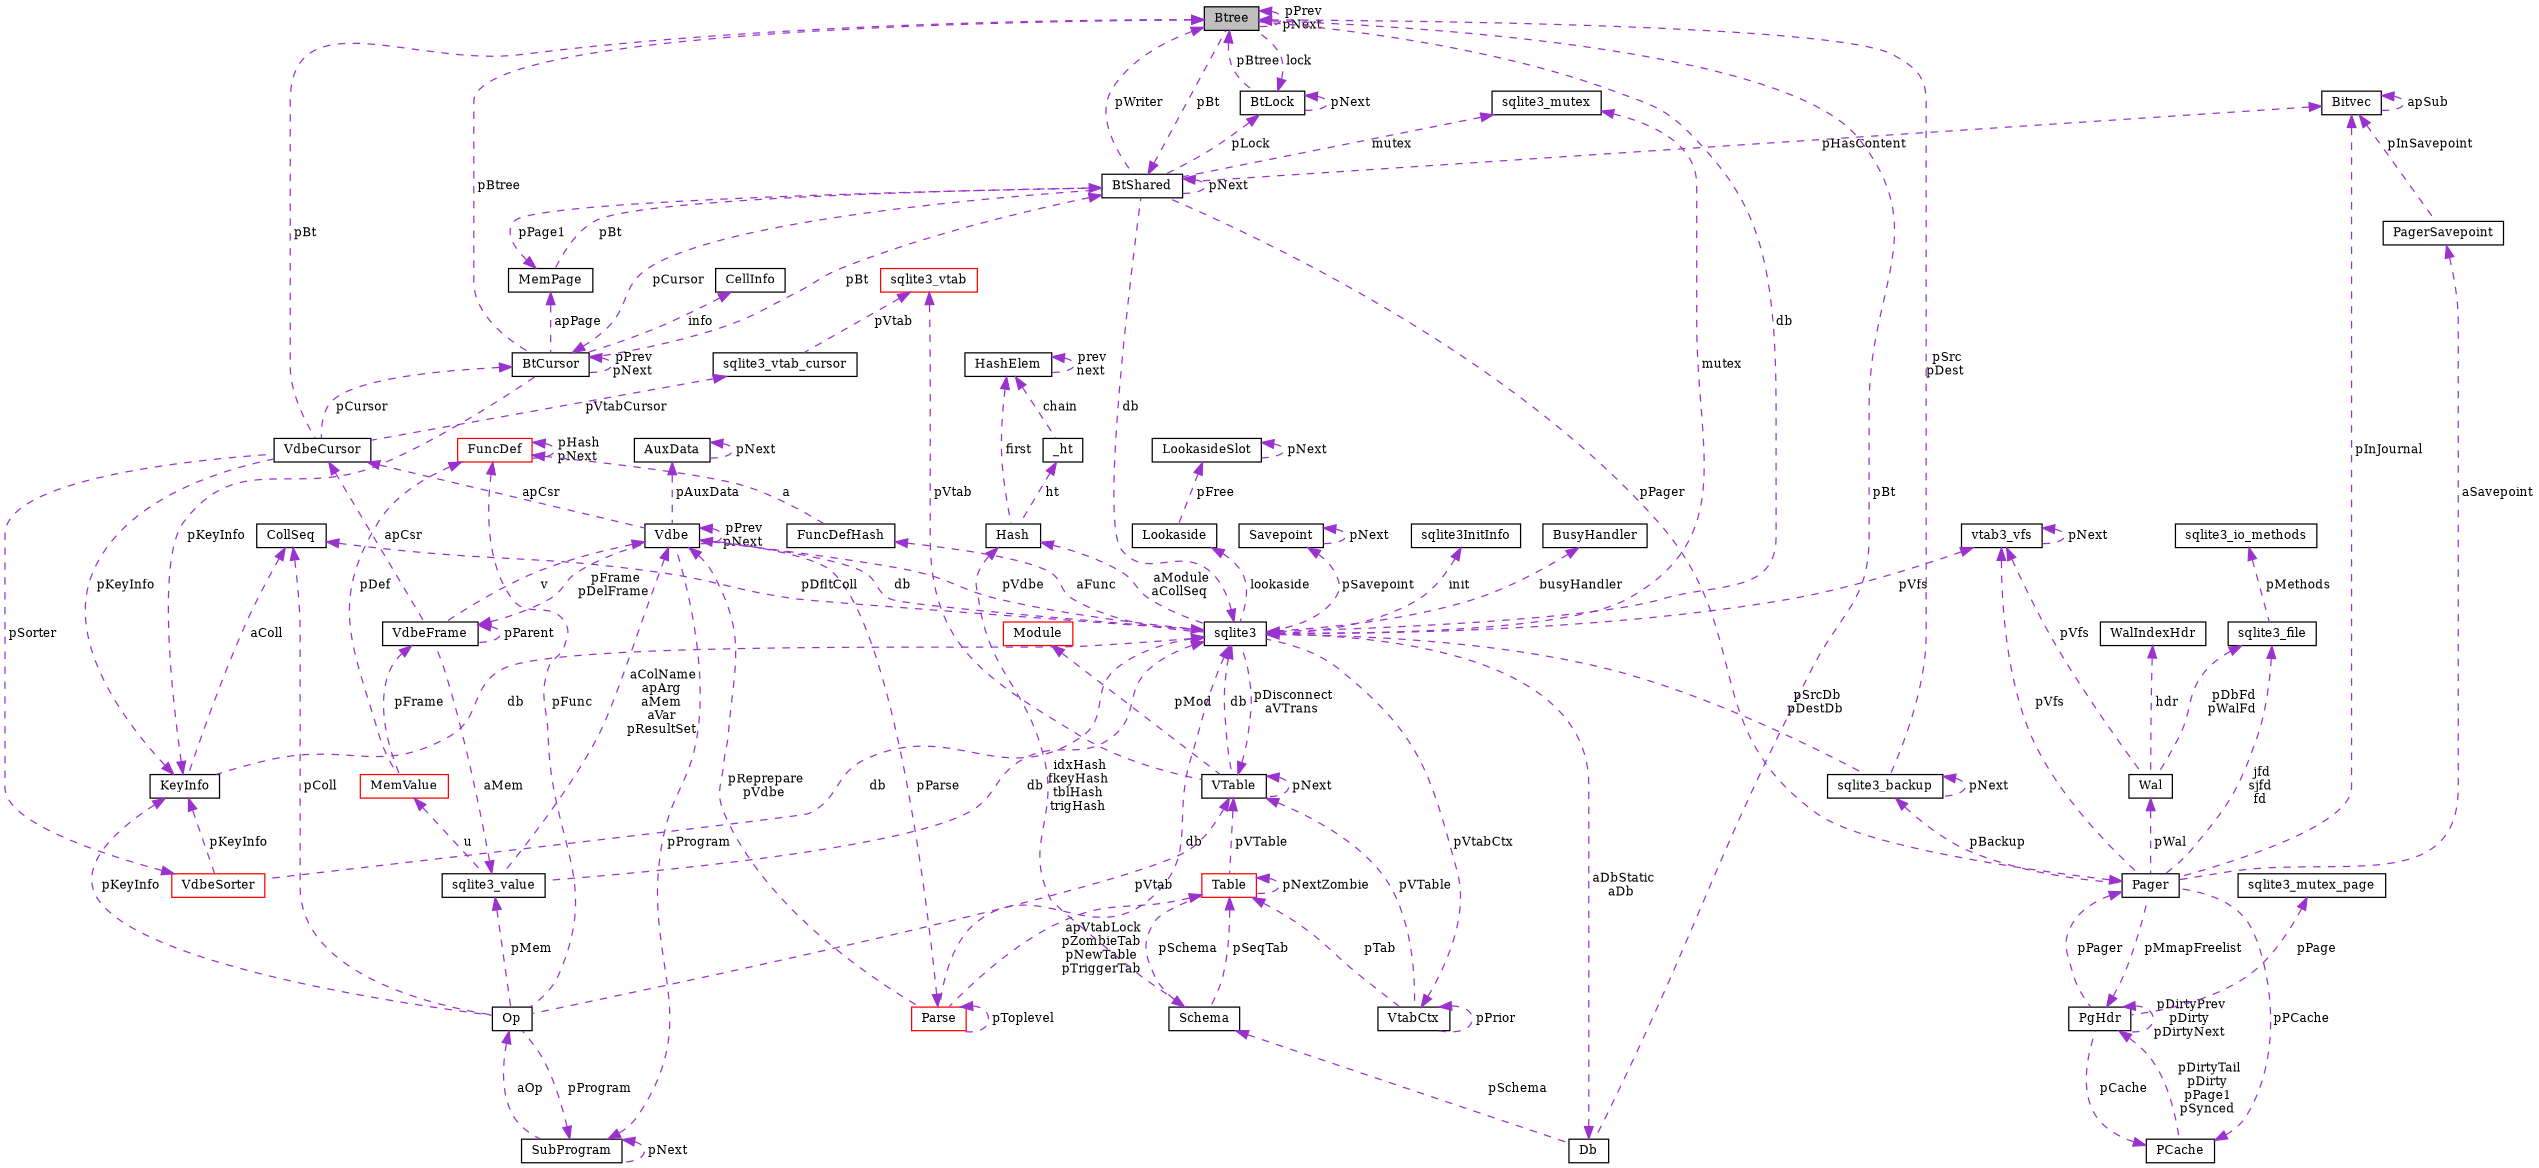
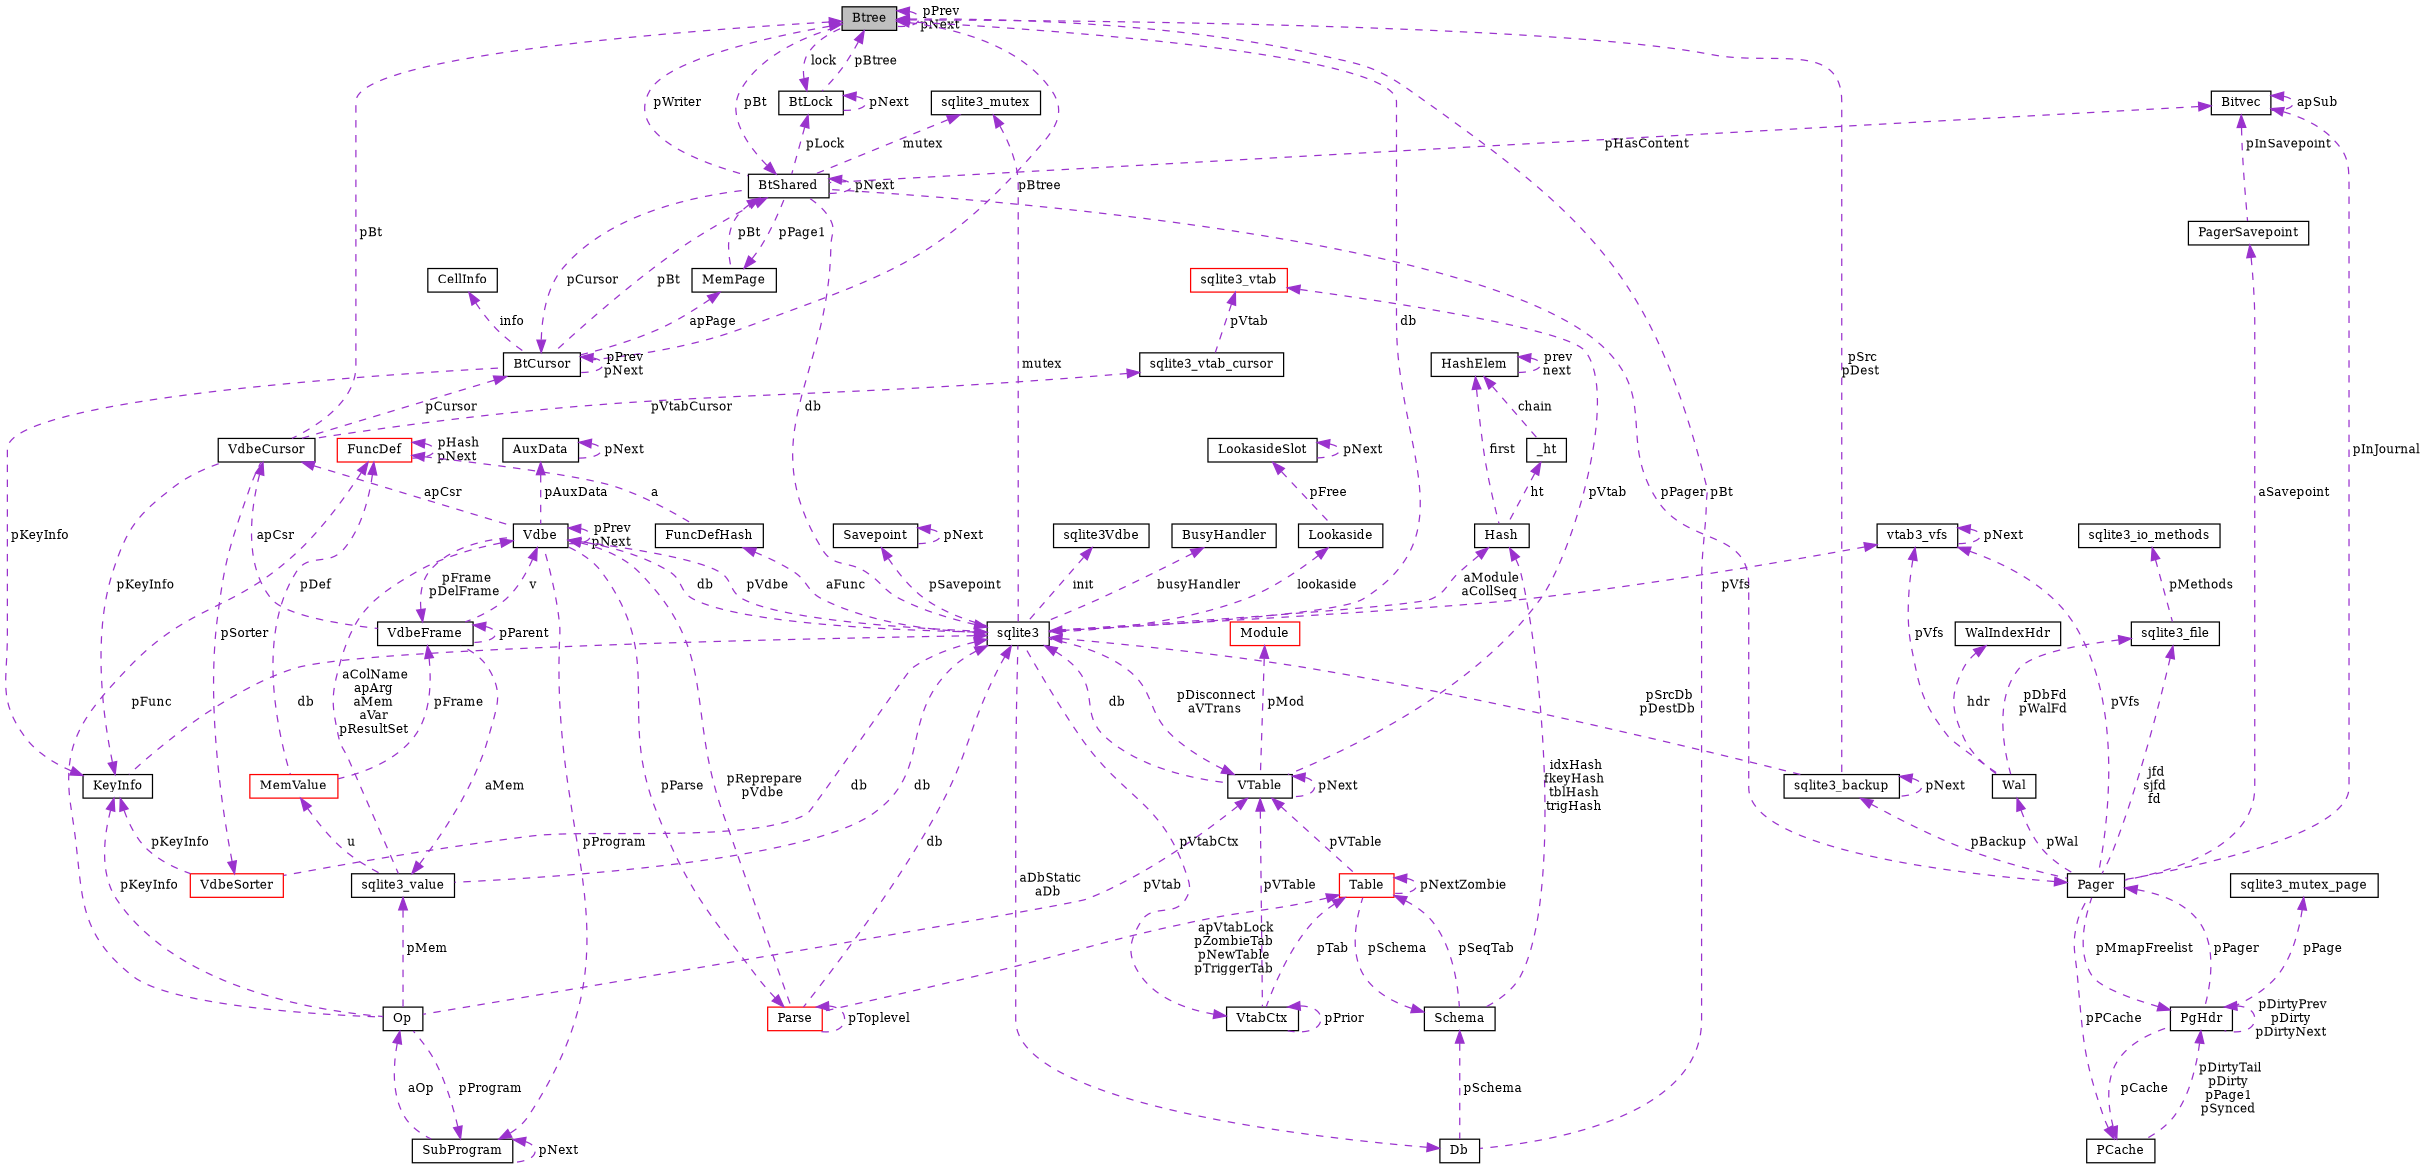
(291, 536) -> none
(1466, 536) -> (1101, 536)
